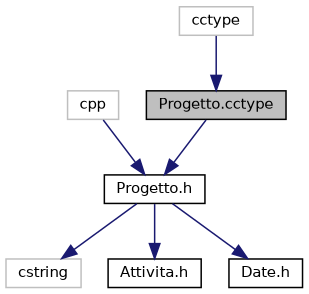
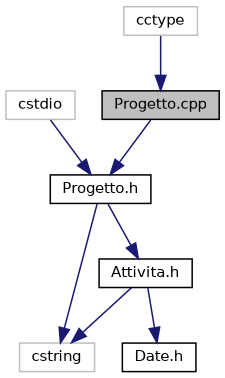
(93, 105) -> (41, 105)
(216, 105) -> (161, 105)
(204, 227) -> (151, 308)
none -> (107, 310)
